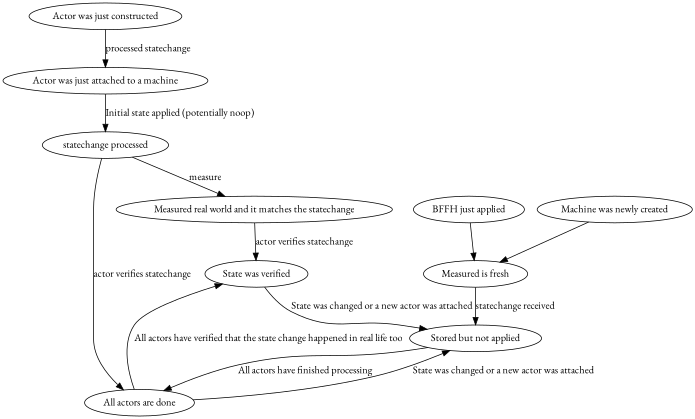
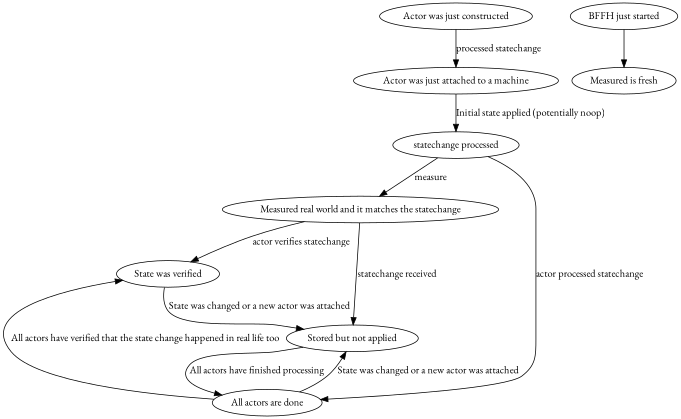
(469, 209) -> (624, 16)
(615, 209) -> none
(142, 274) -> (590, 274)
(476, 302) -> (357, 270)
